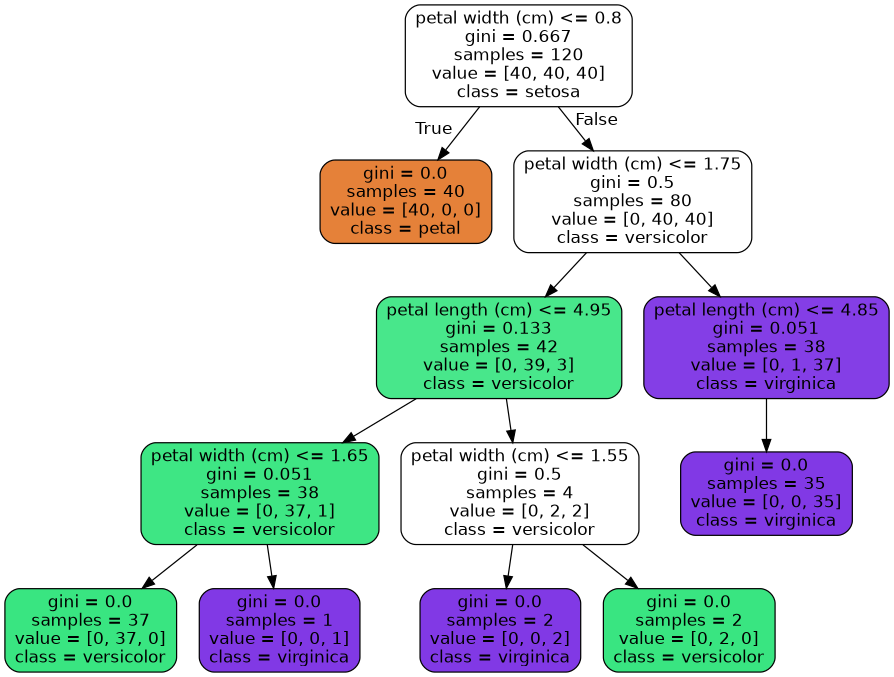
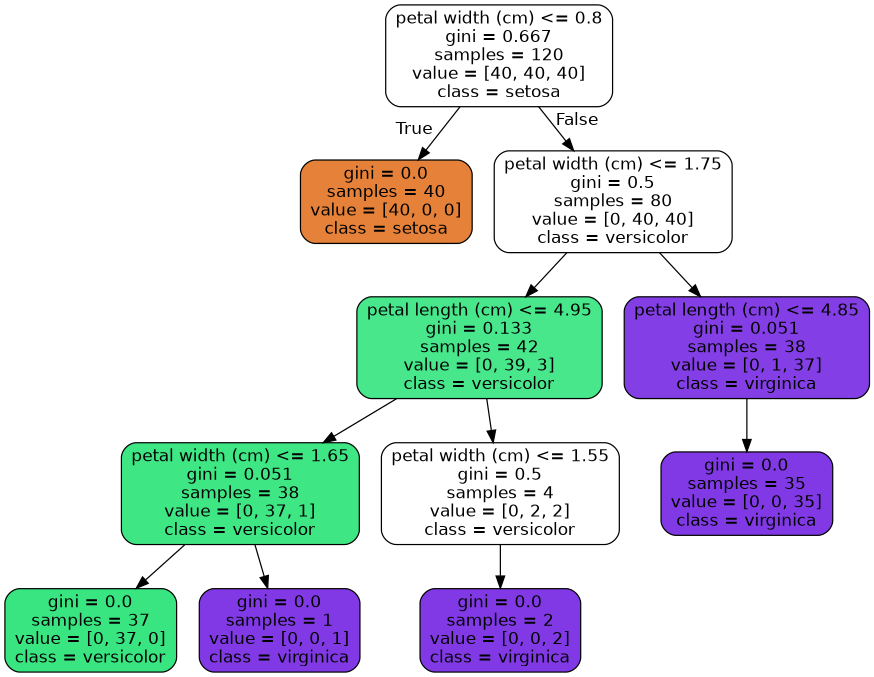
(406, 202) -> (386, 202)
(689, 630) -> none
